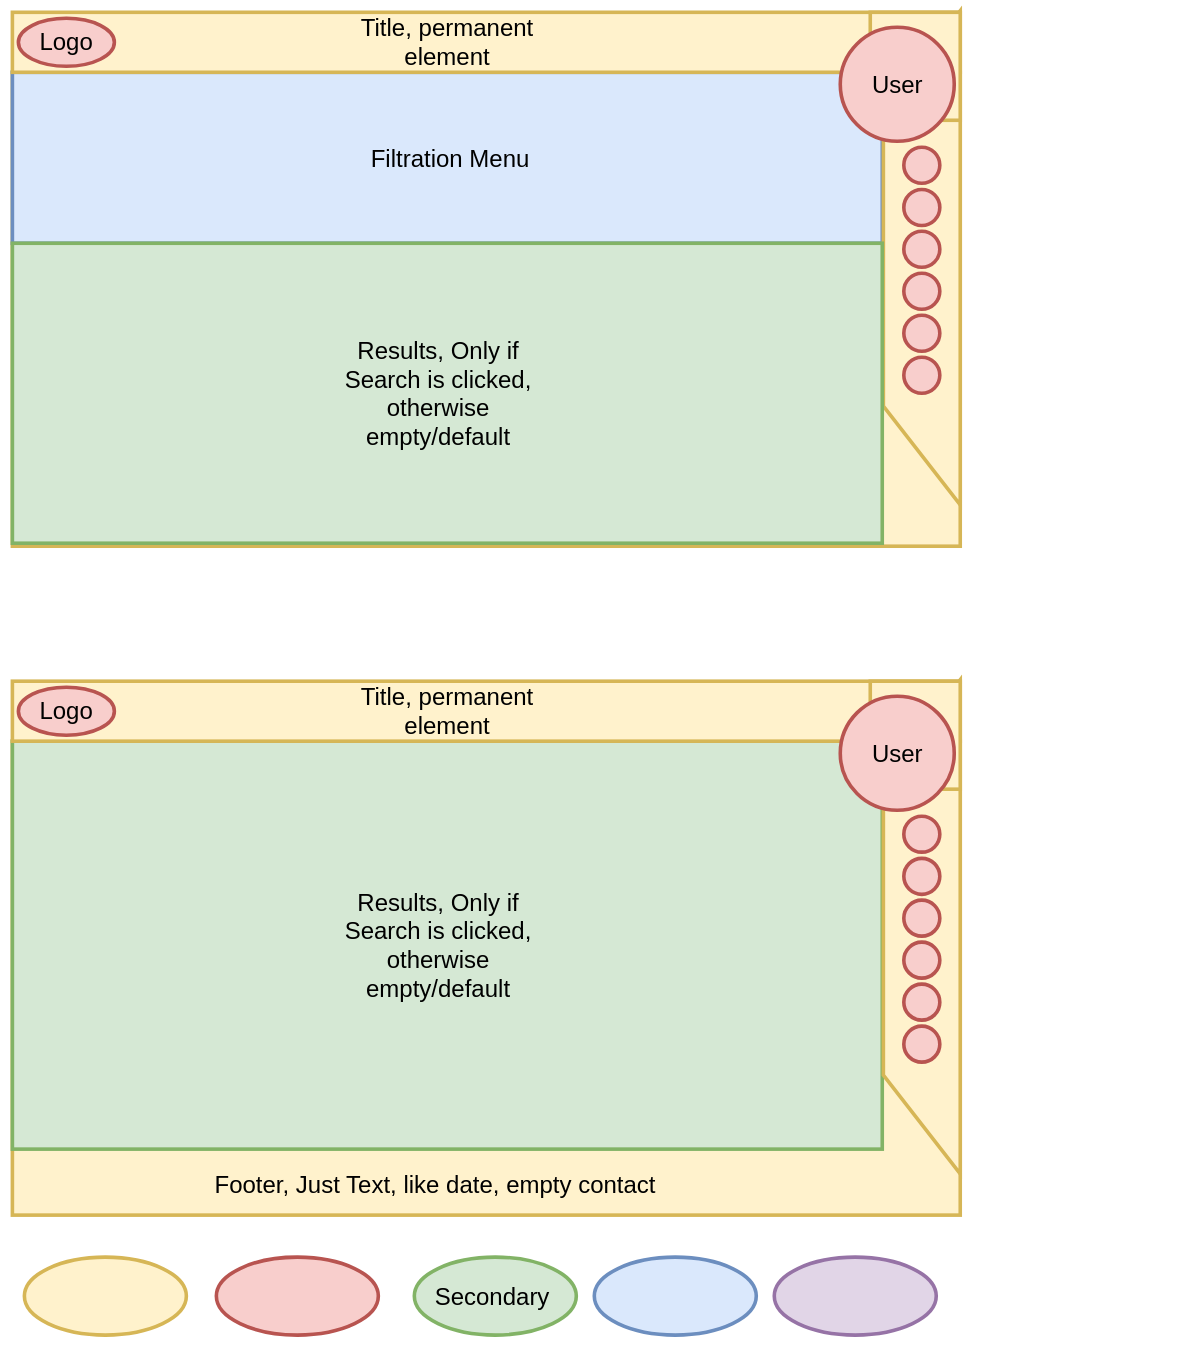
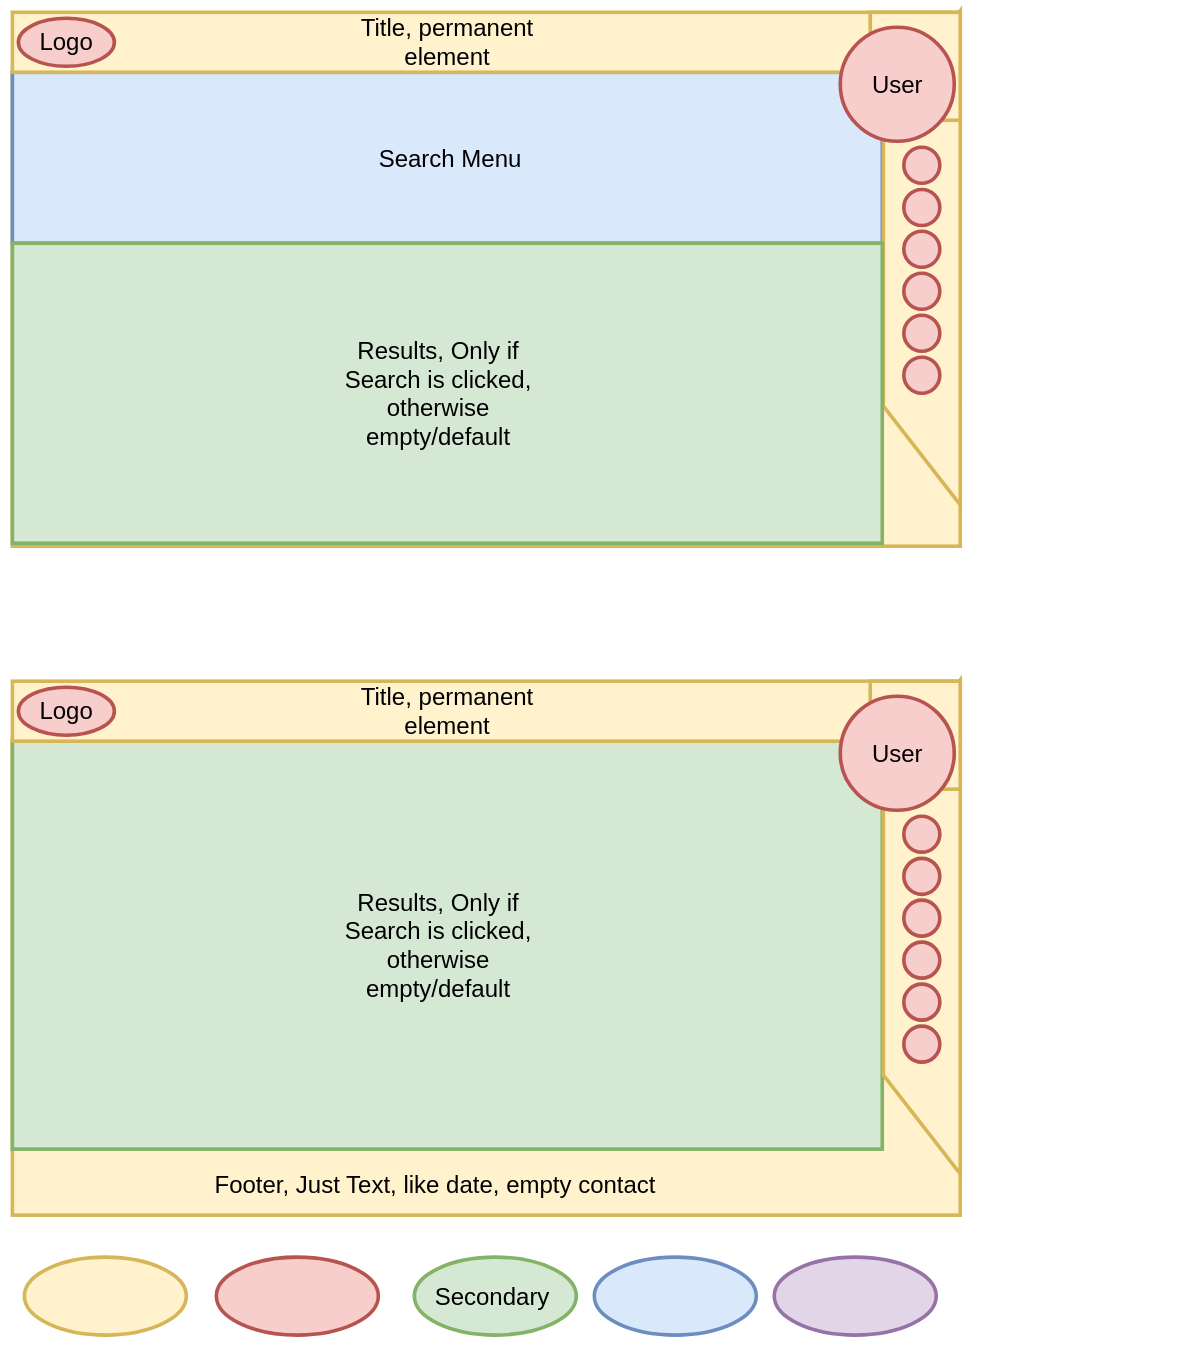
(450, 158) -> (450, 158)
